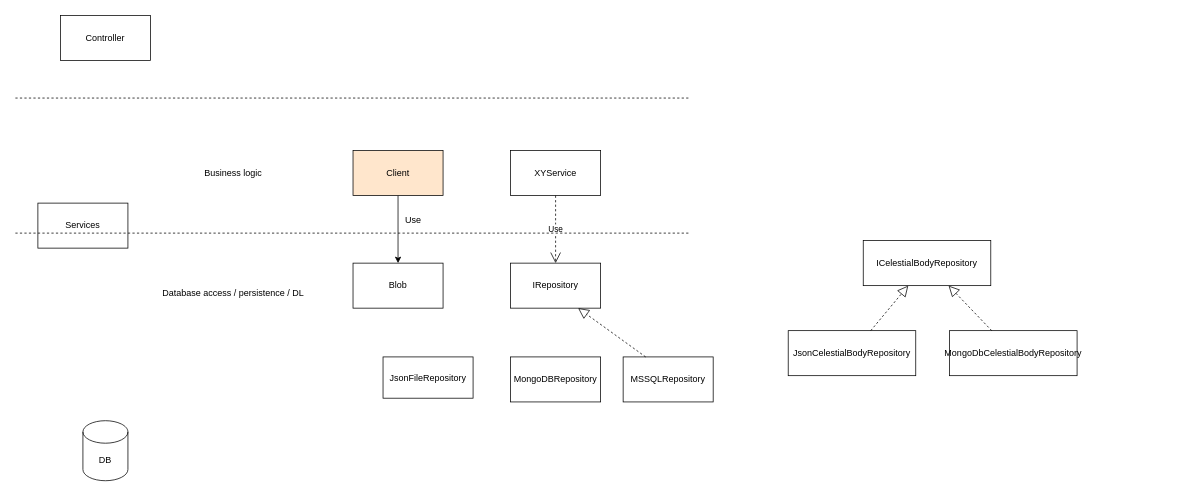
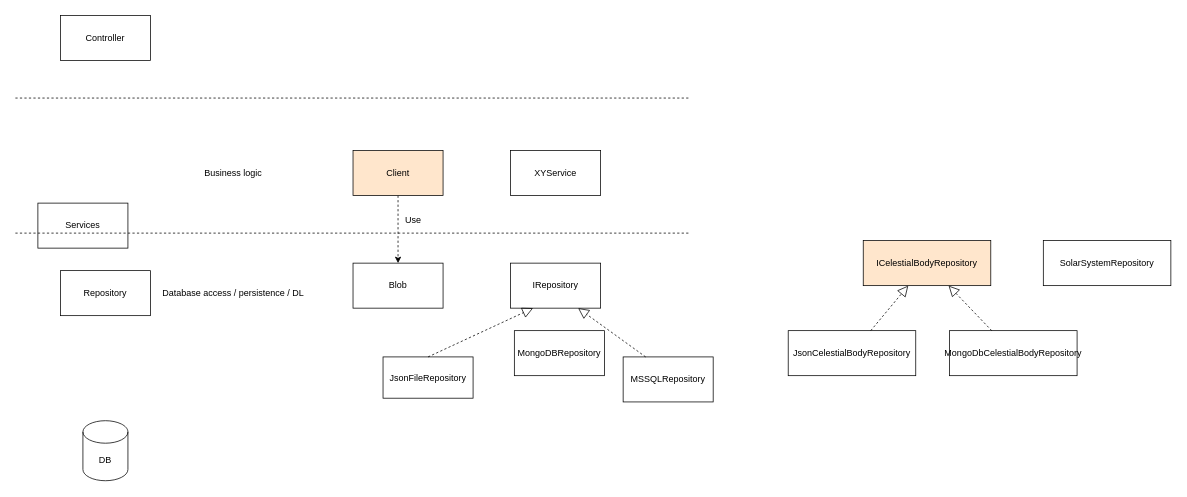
(398, 227) -> (398, 227)
(555, 228) -> none
(927, 263) -> (927, 263)
none -> (1107, 263)
none -> (105, 293)
none -> (476, 334)
(555, 379) -> (559, 353)
